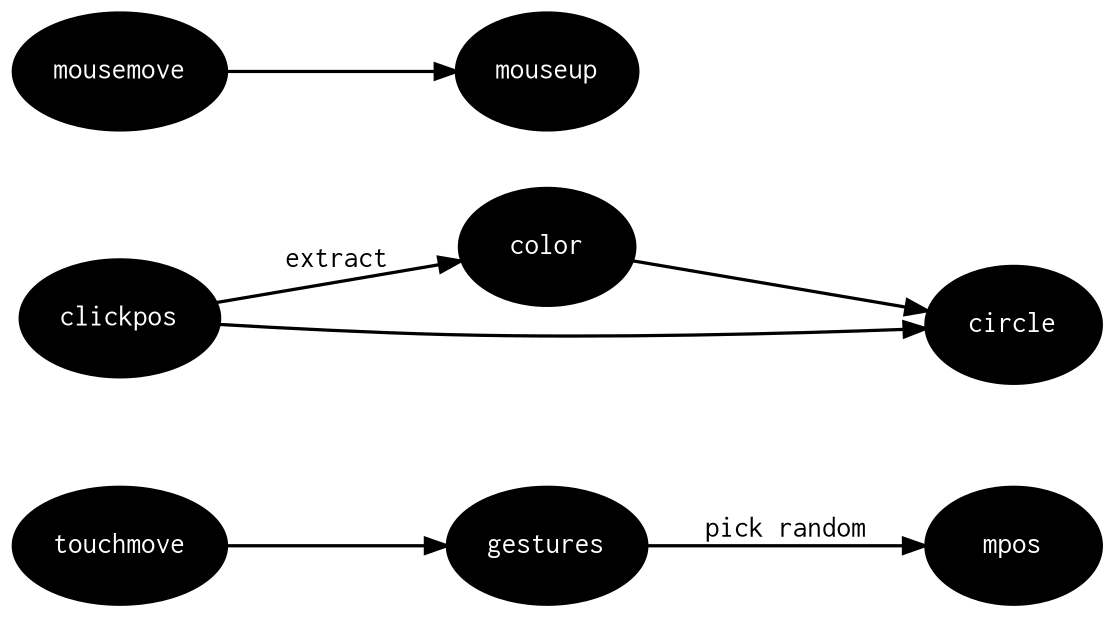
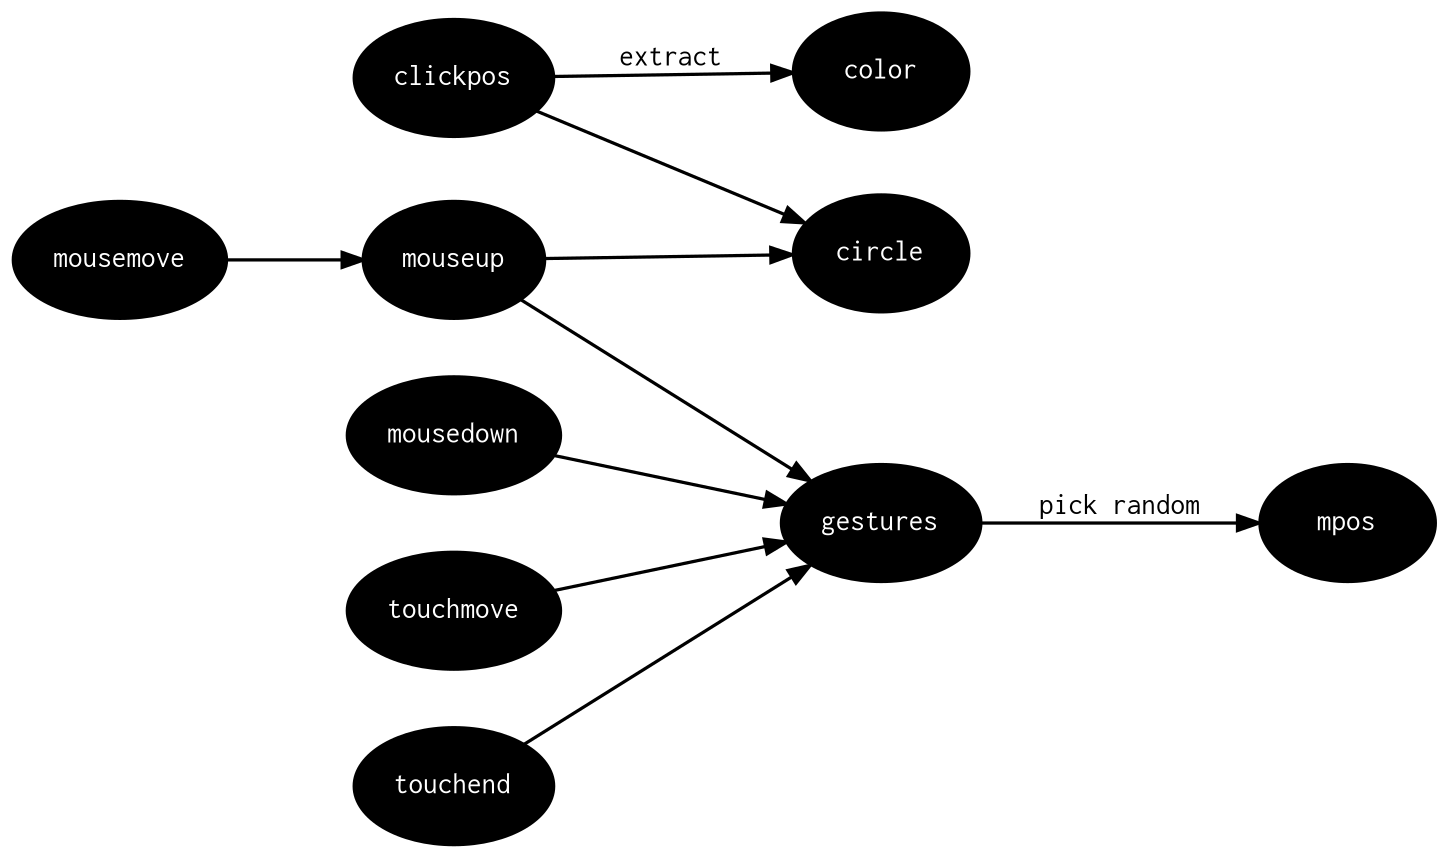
(769, 284) -> (657, 257)
none -> (657, 385)
none -> (454, 435)
none -> (454, 786)
